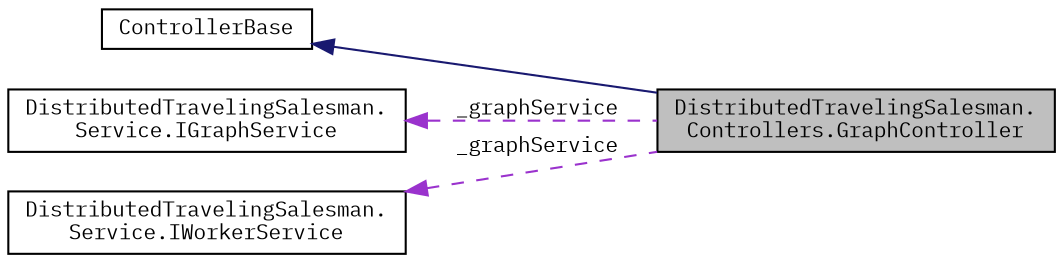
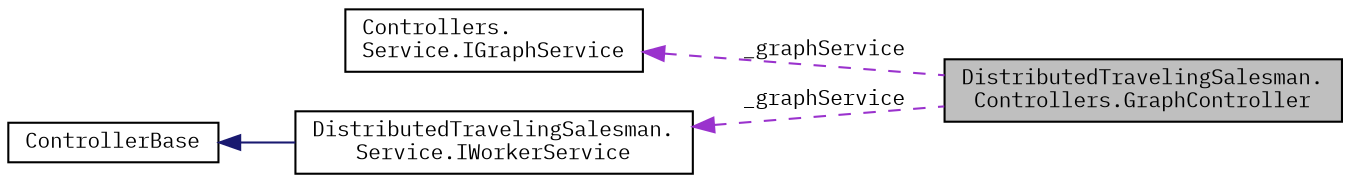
(495, 70) -> (268, 143)
(207, 121) -> (494, 41)
